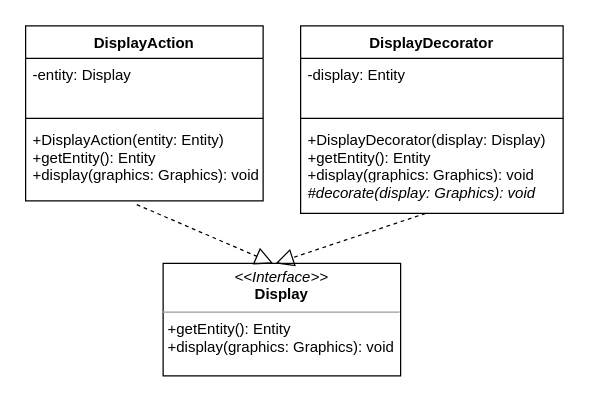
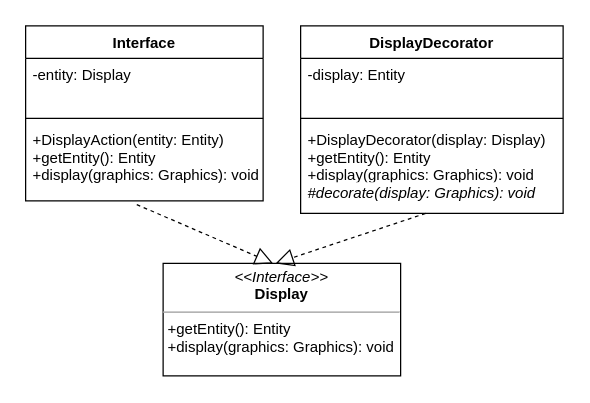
(144, 43) -> (144, 43)
